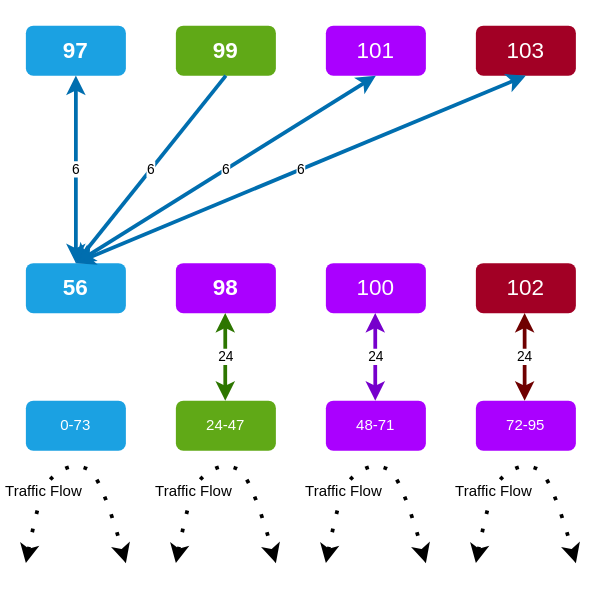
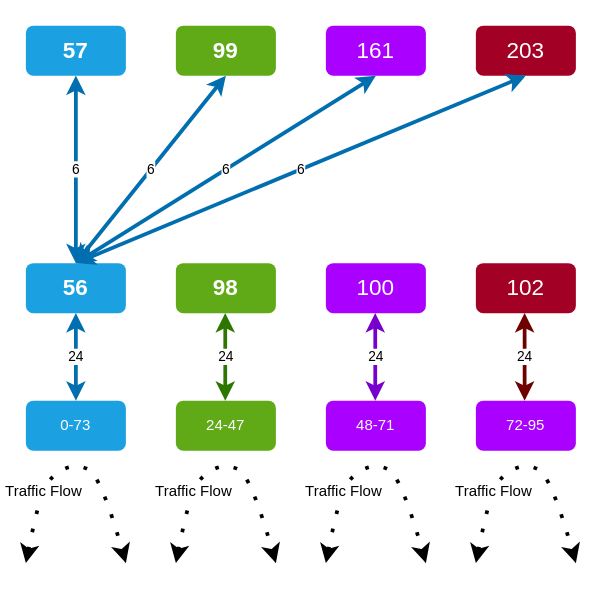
(76, 51) -> (76, 51)
(376, 51) -> (376, 51)
(526, 51) -> (526, 51)
(221, 82) -> (216, 87)
(226, 288) -> (226, 288)
none -> (76, 357)
